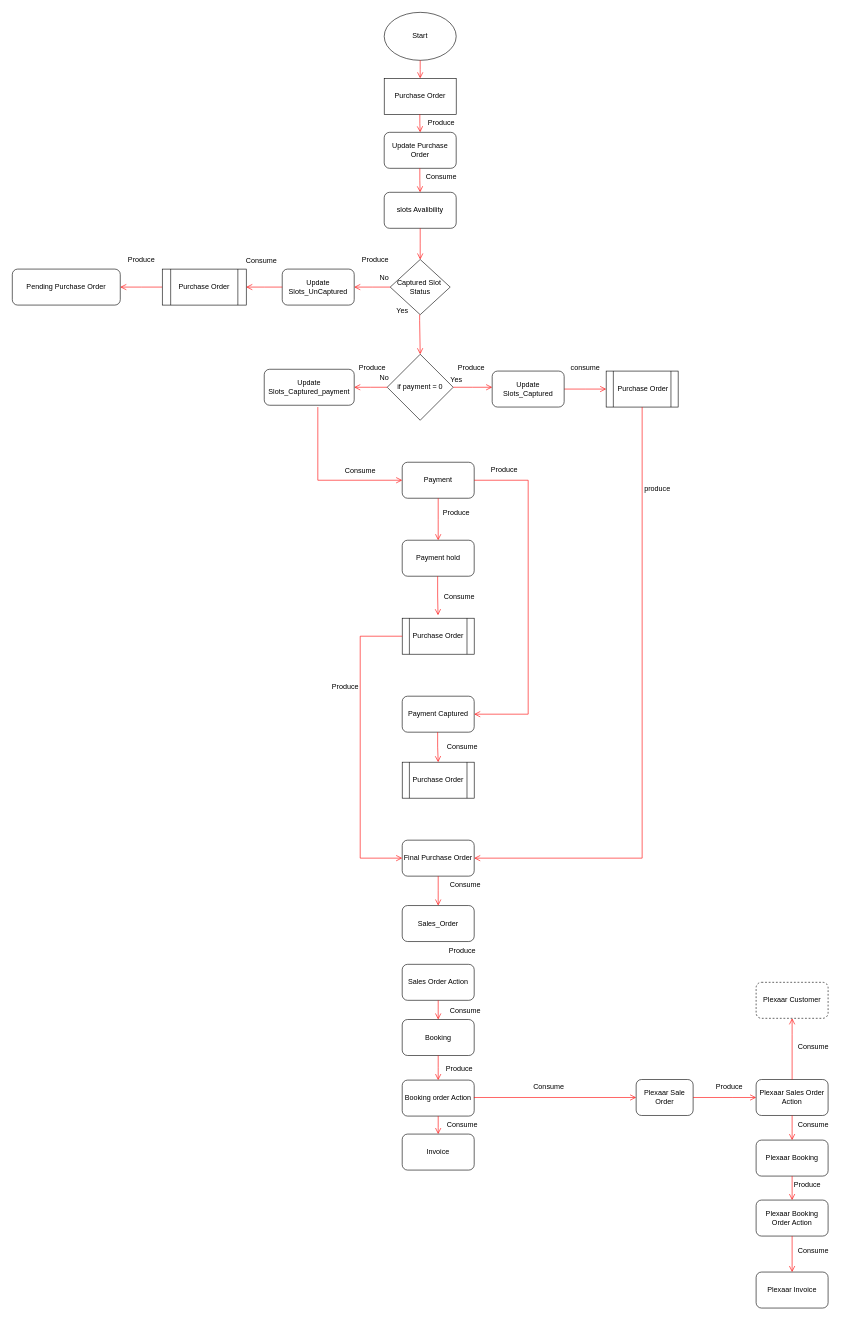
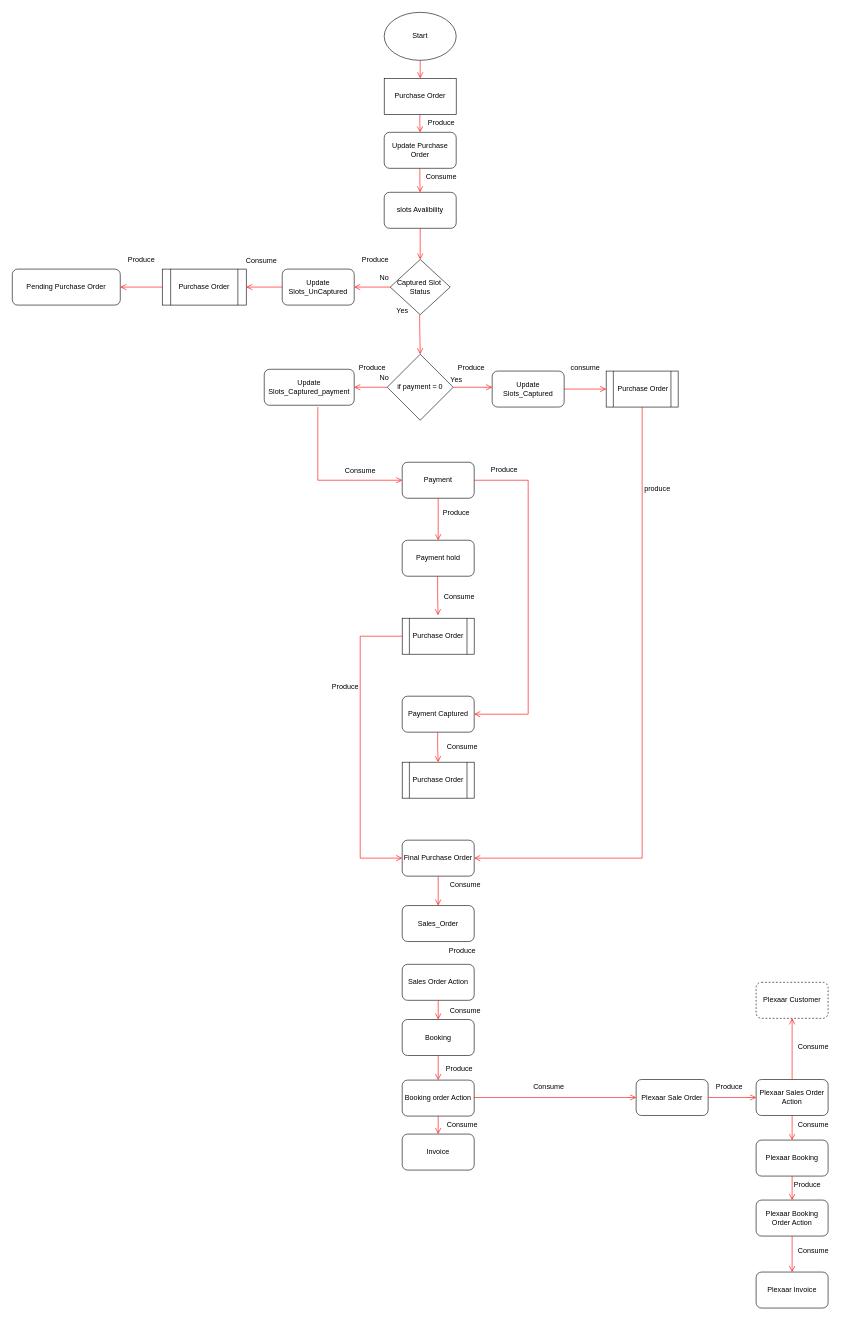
(665, 1098) -> (672, 1098)
